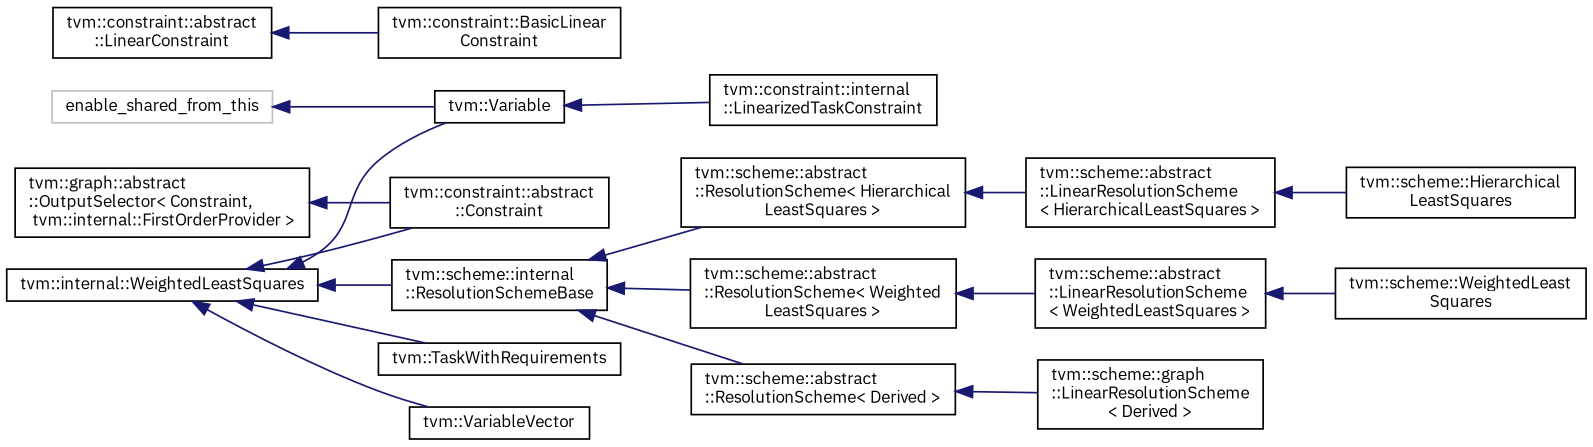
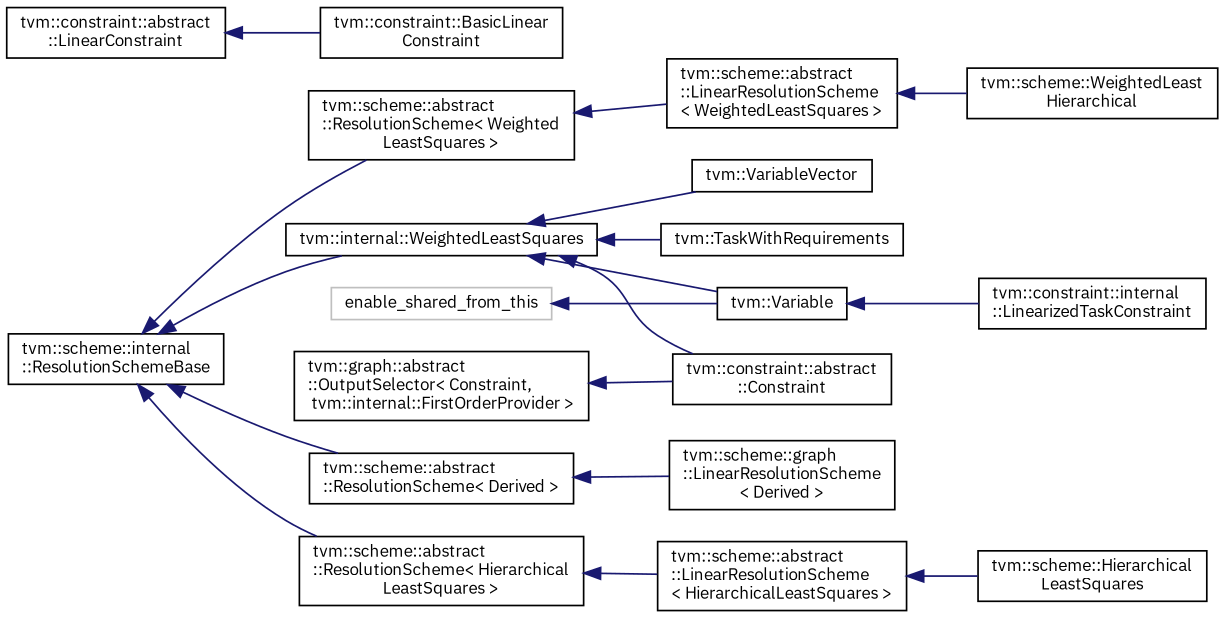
(363, 285) -> (255, 284)
(1461, 293) -> (1092, 93)
